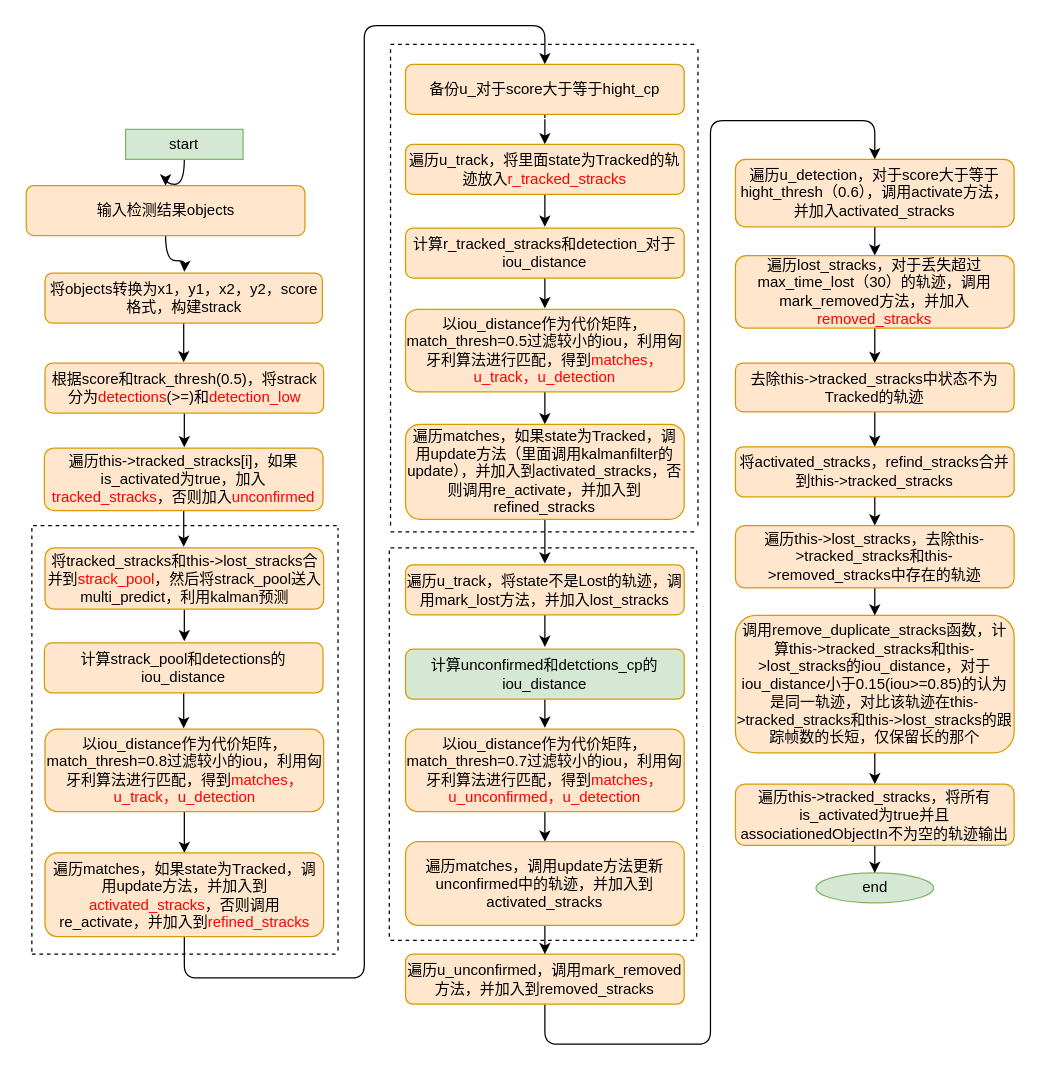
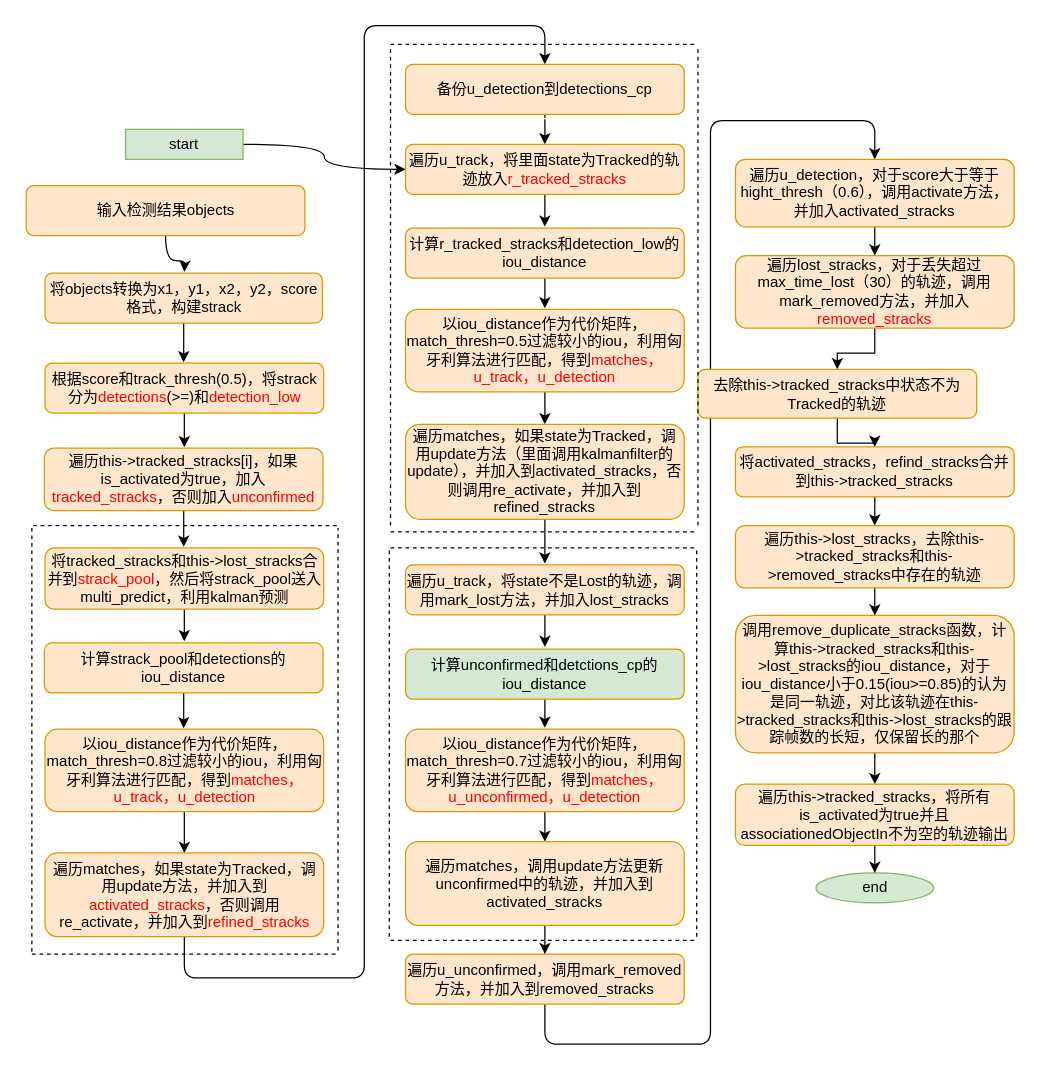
(545, 89) -> (545, 89)
(182, 178) -> (322, 153)
(545, 253) -> (545, 253)
(875, 388) -> (838, 394)
